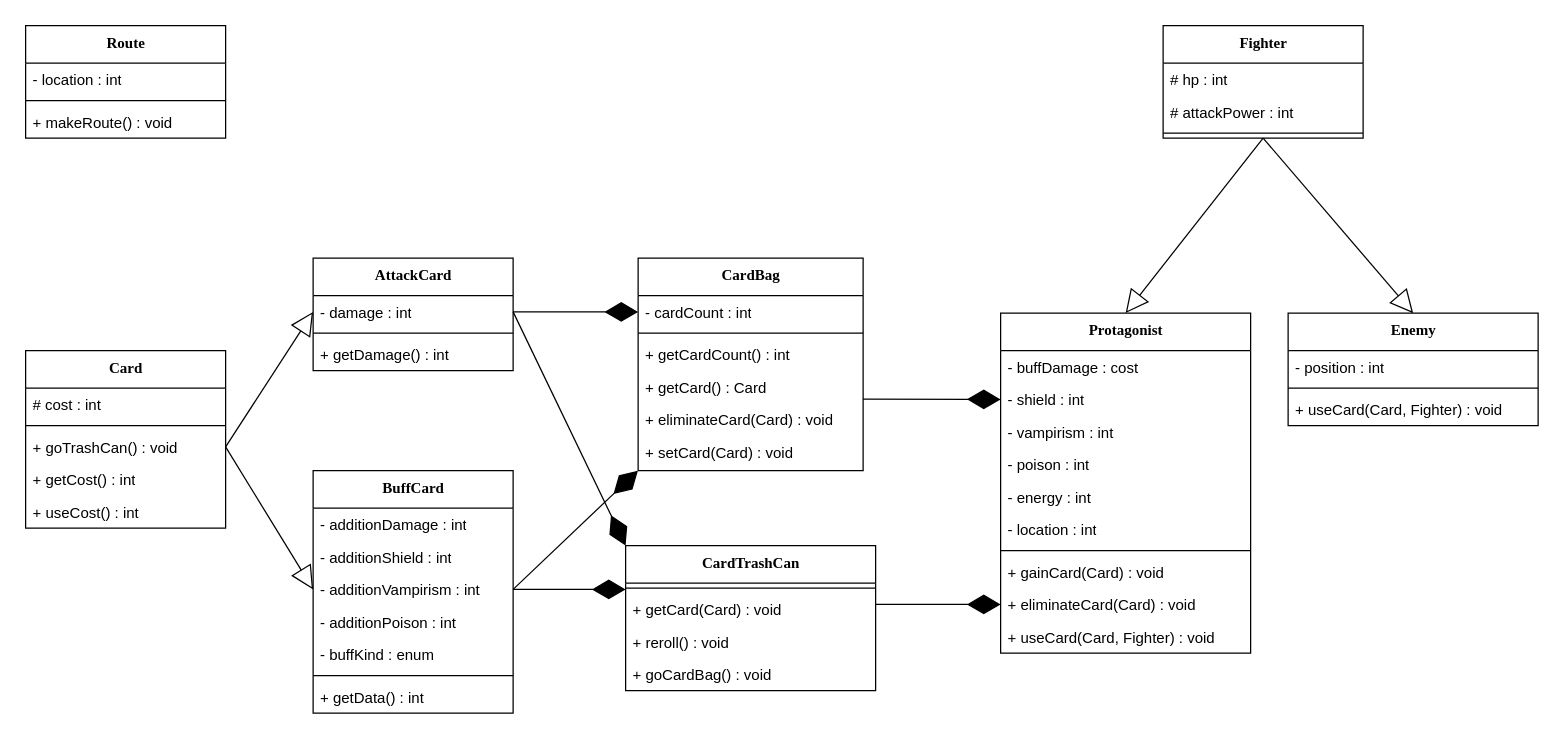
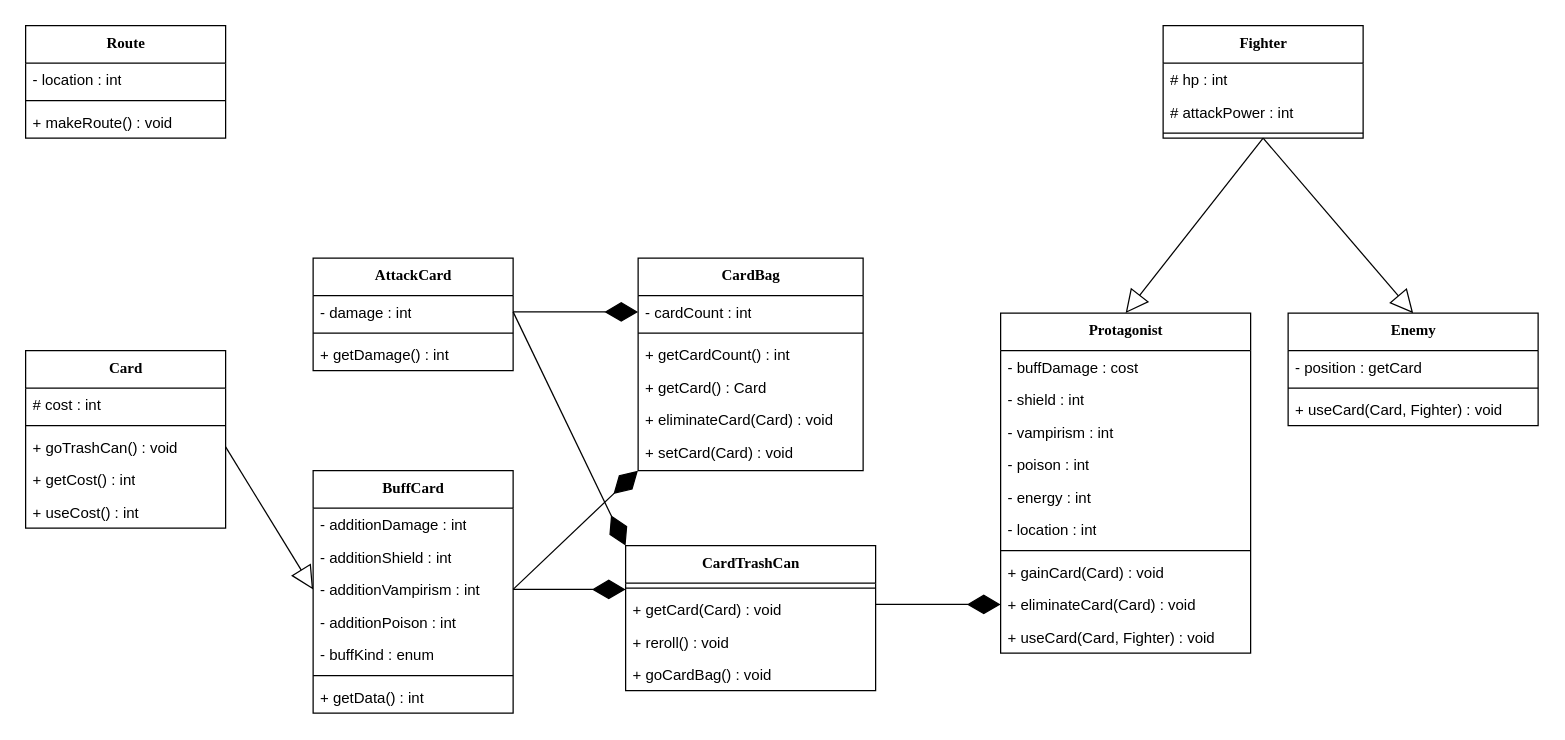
(1351, 368) -> (1370, 368)
(264, 388) -> none
(915, 399) -> none
